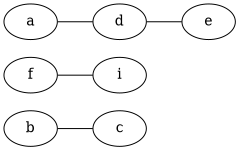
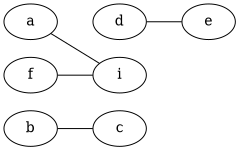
(75, 22) -> (75, 48)
